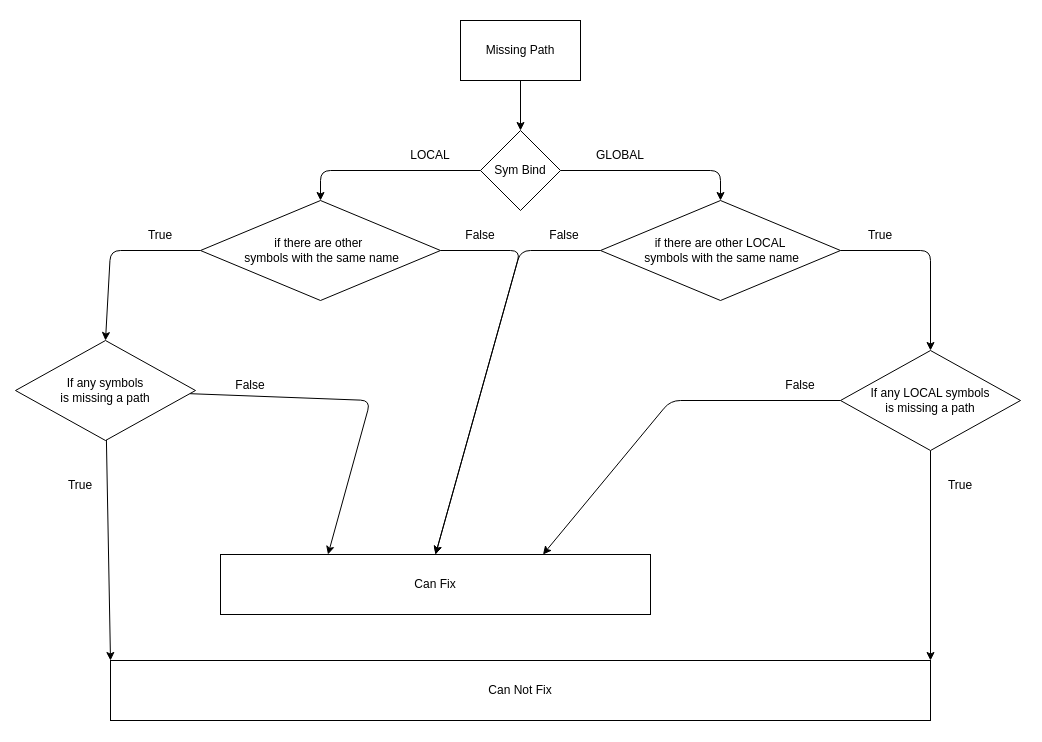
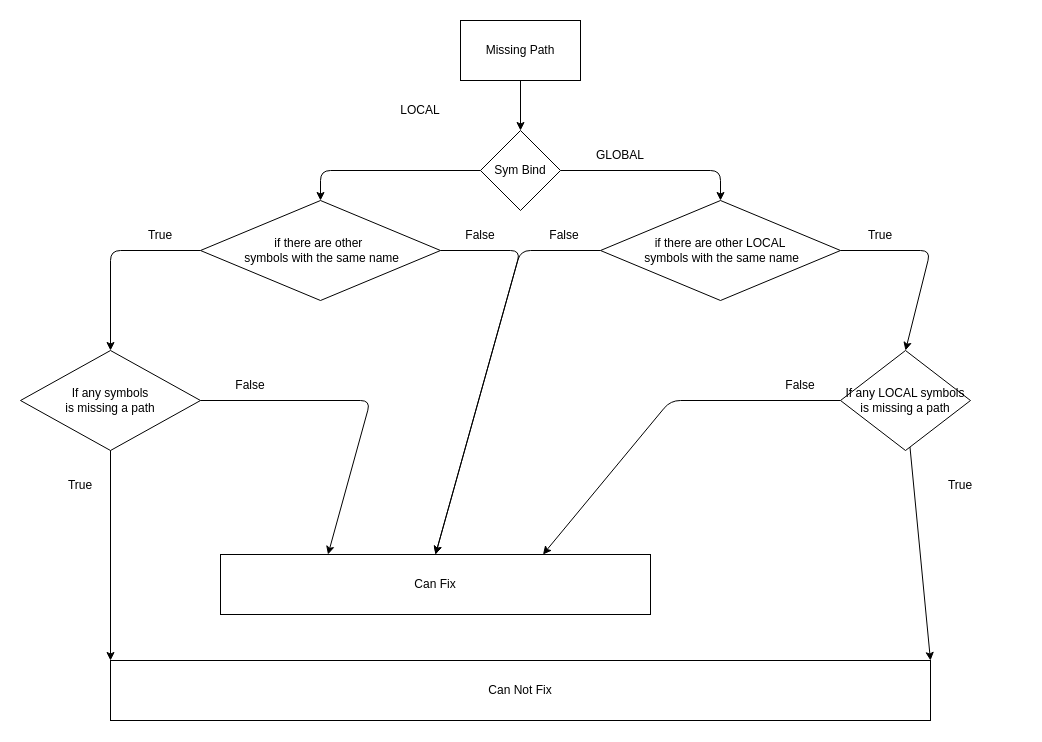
(431, 156) -> (421, 111)
(106, 391) -> (111, 401)
(931, 401) -> (906, 401)
